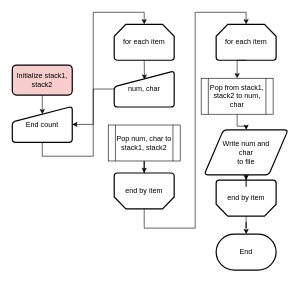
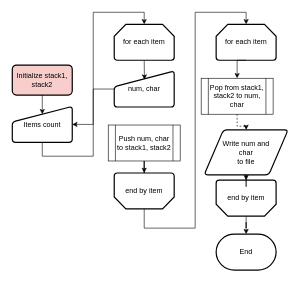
(237, 123) -> (237, 123)
(42, 125) -> (42, 125)
(144, 143) -> (144, 143)
